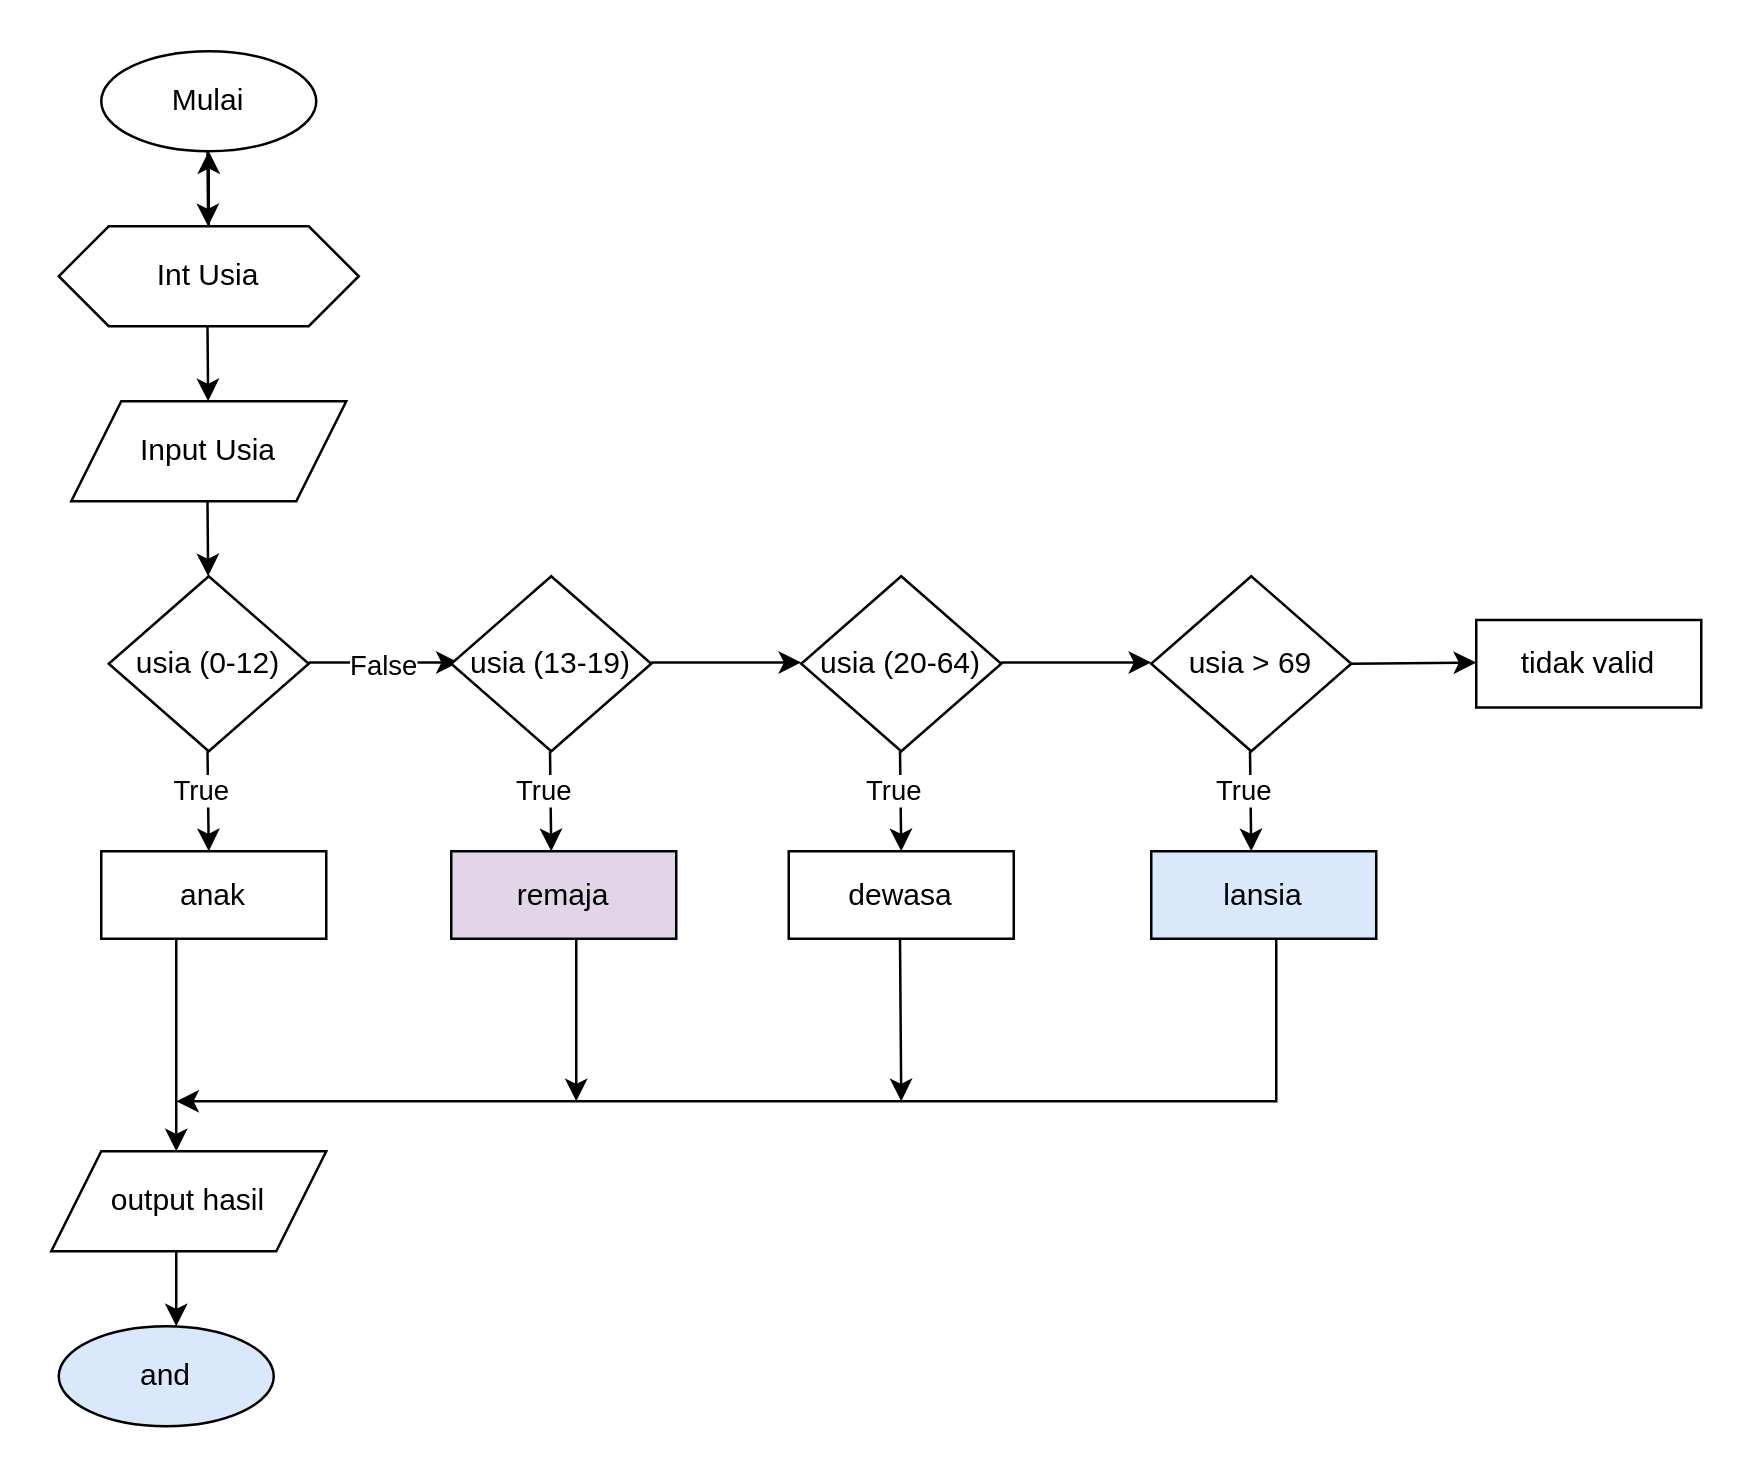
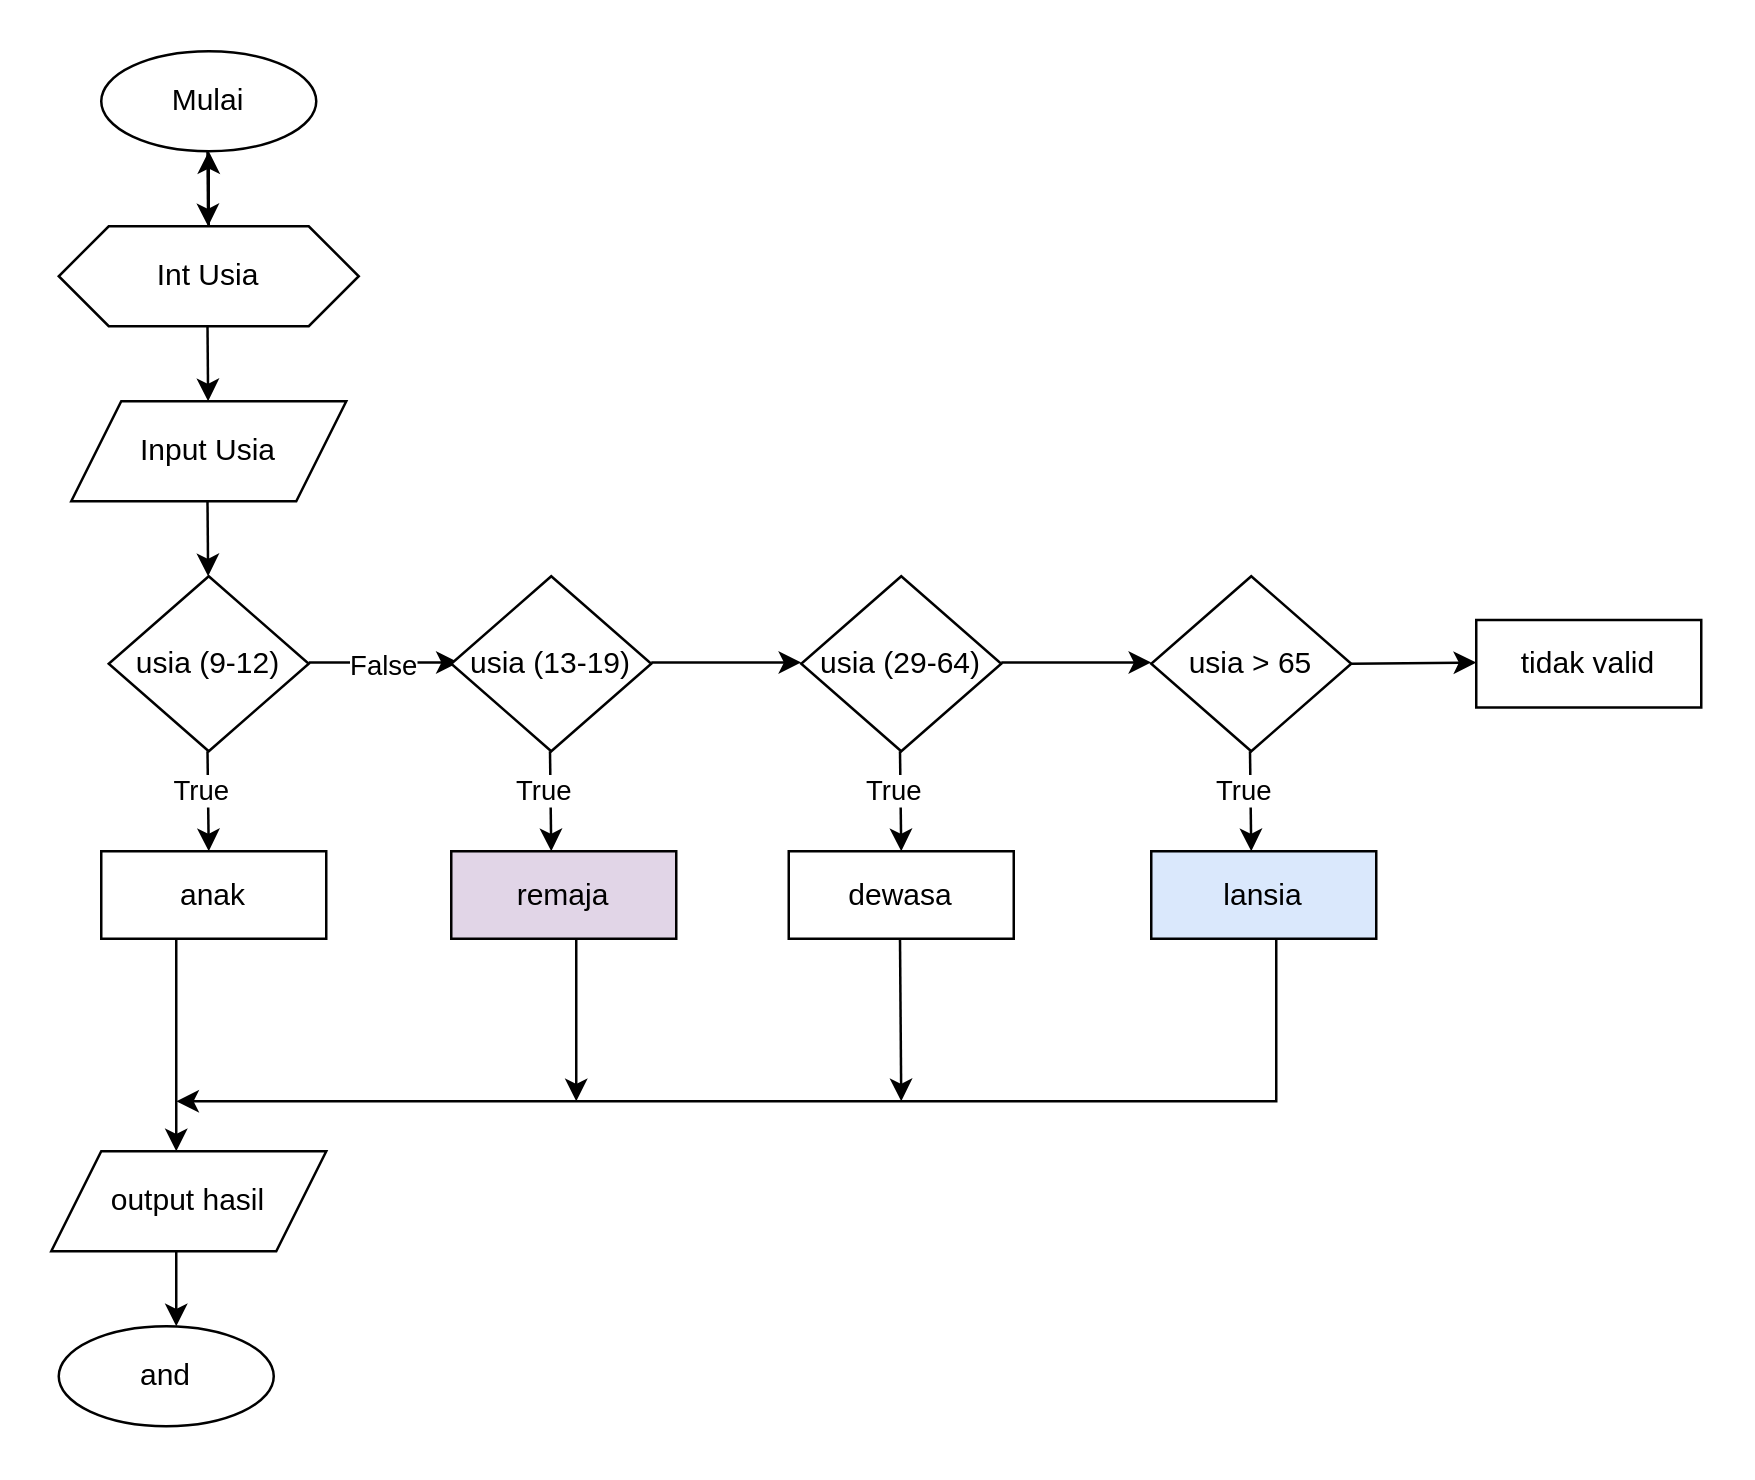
(209, 664) -> (209, 664)
(901, 664) -> (901, 664)
(1251, 664) -> (1251, 664)
(166, 1376) -> (166, 1376)
